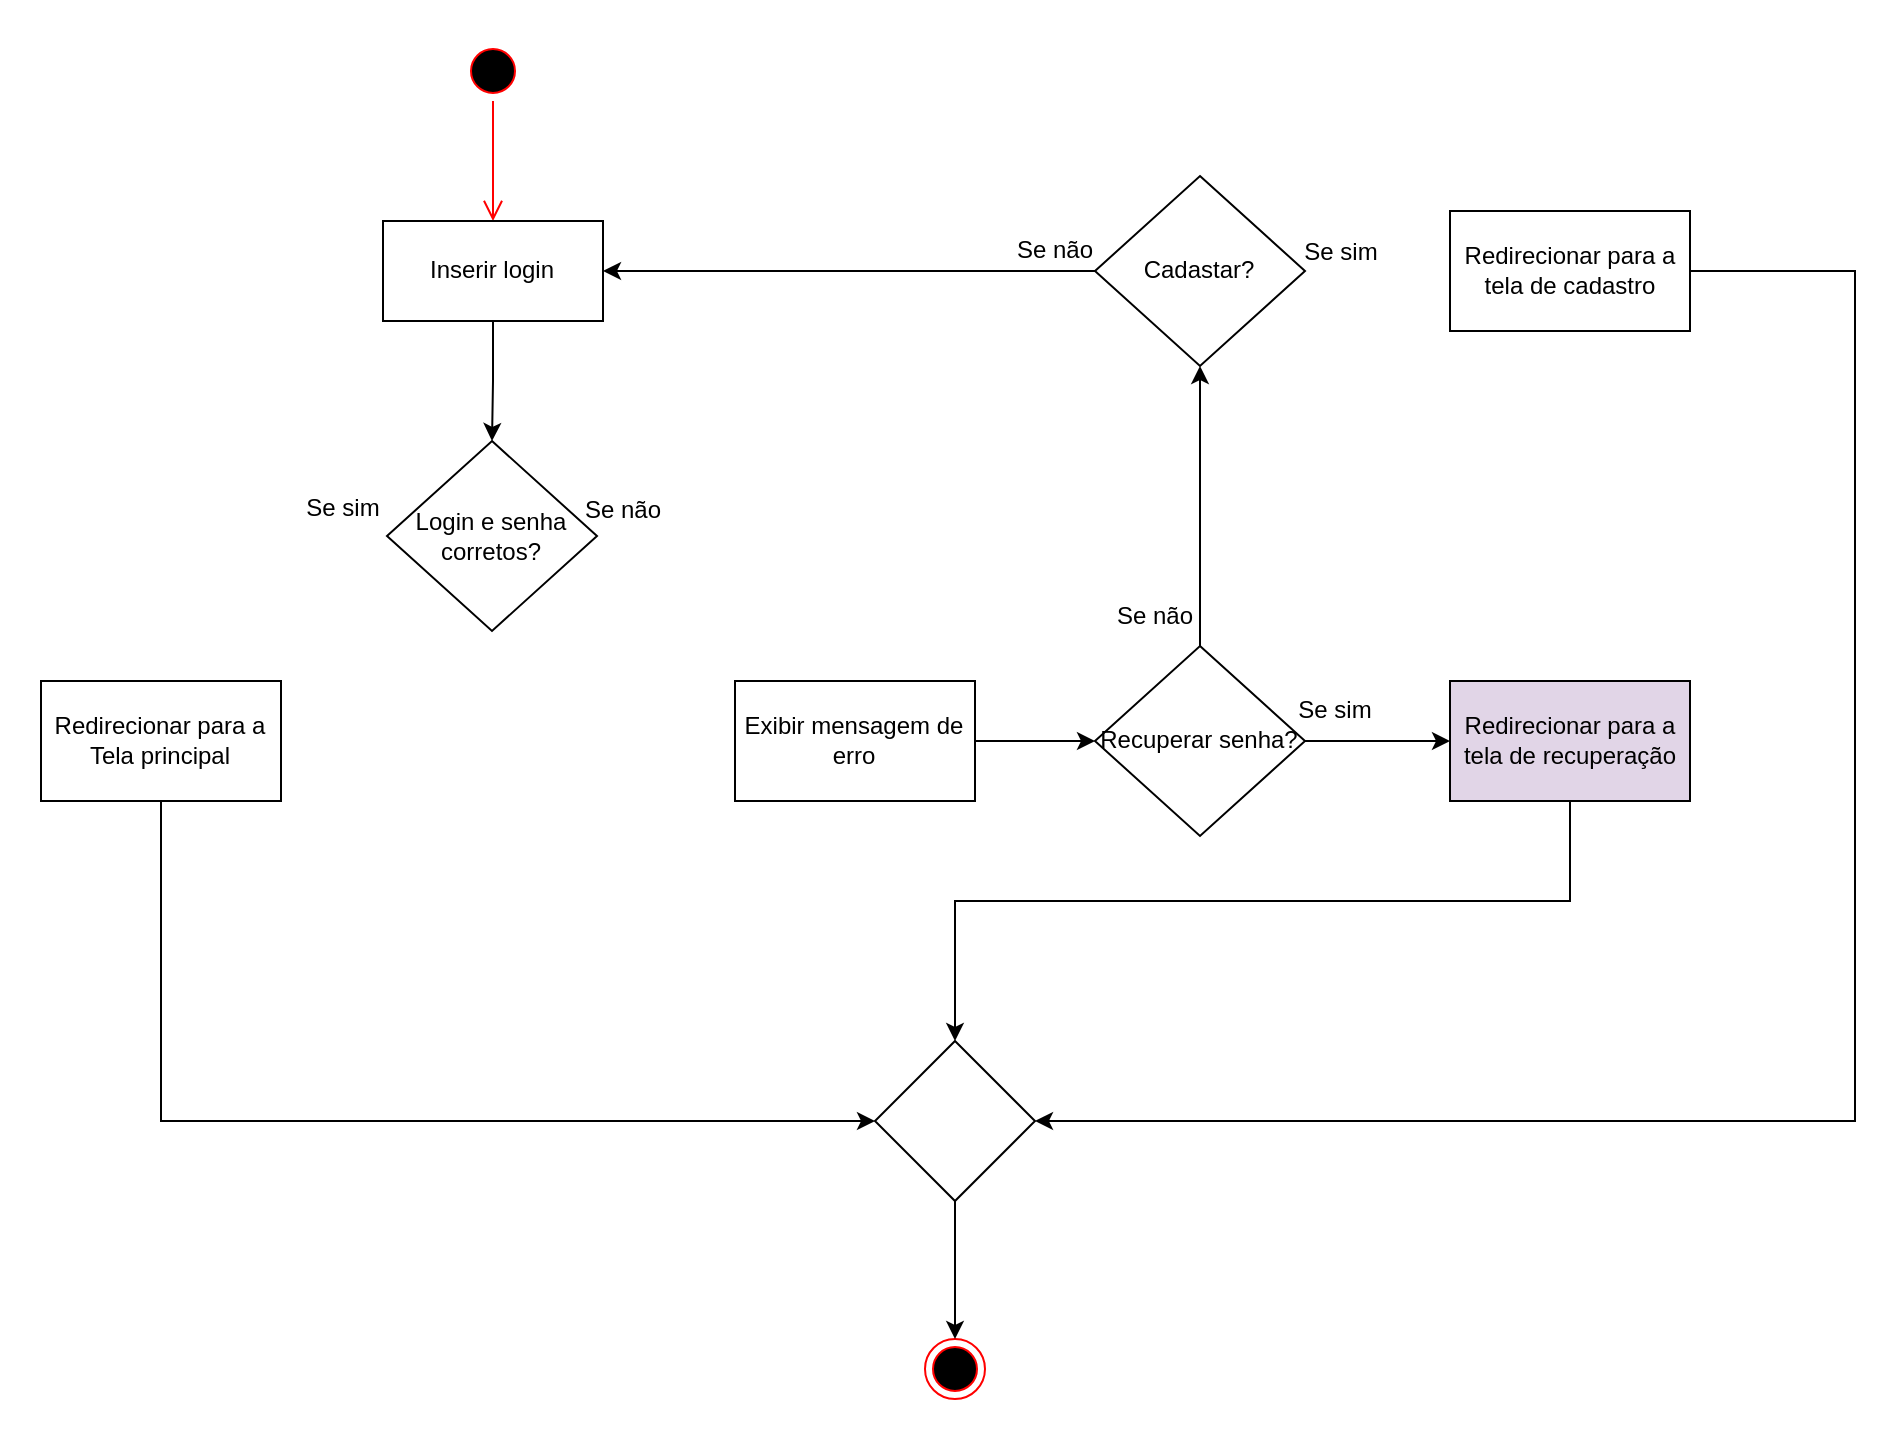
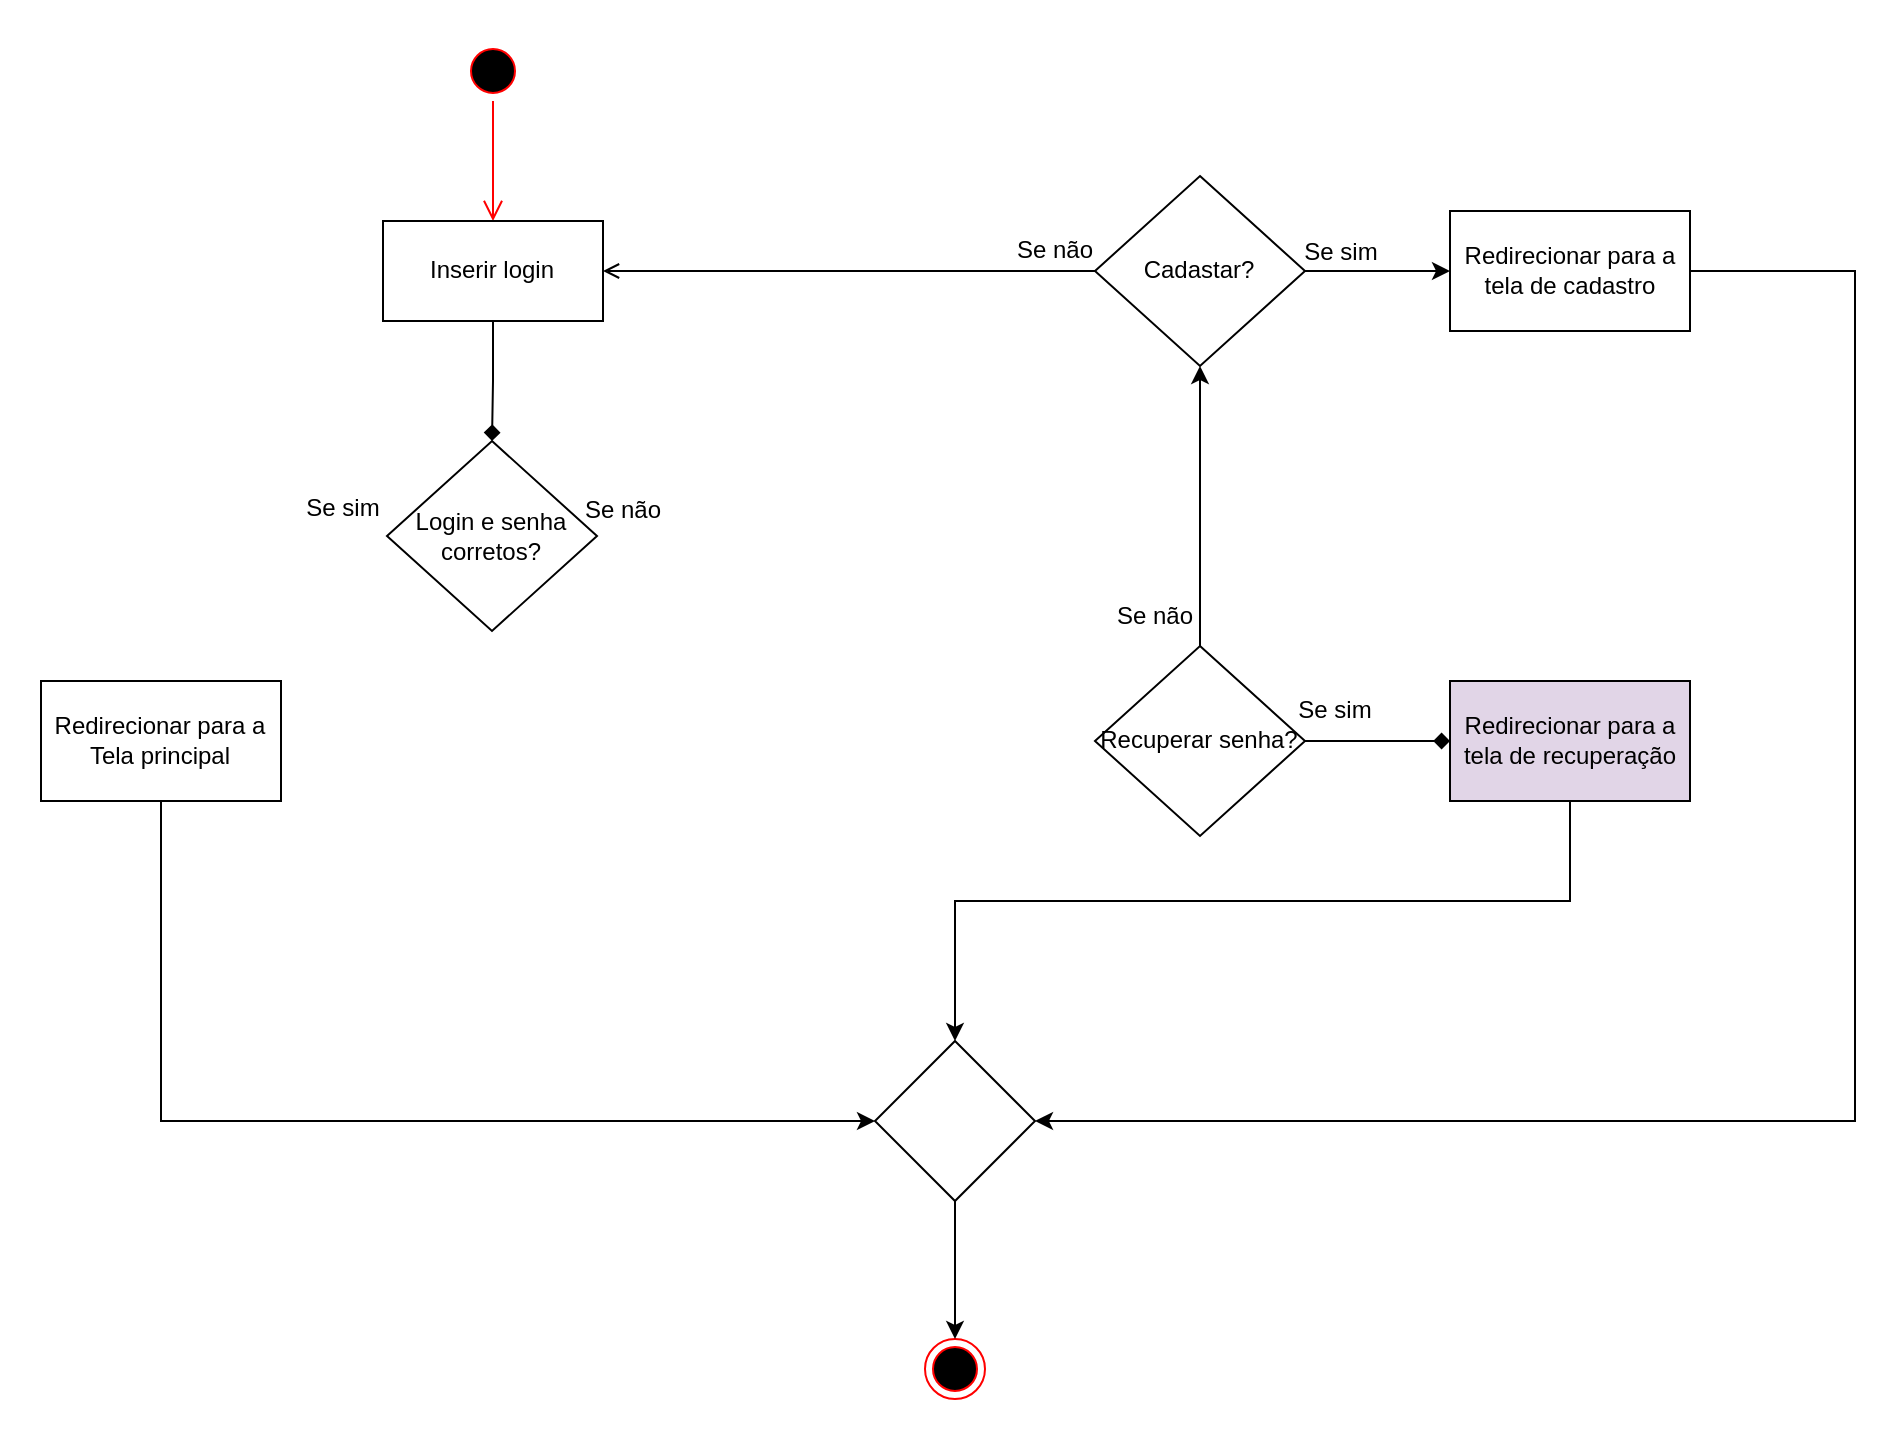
(618, 271) -> (614, 271)
none -> (1371, 271)
(492, 425) -> (492, 424)
(855, 741) -> none
(1028, 741) -> none
(1434, 741) -> (1433, 741)
